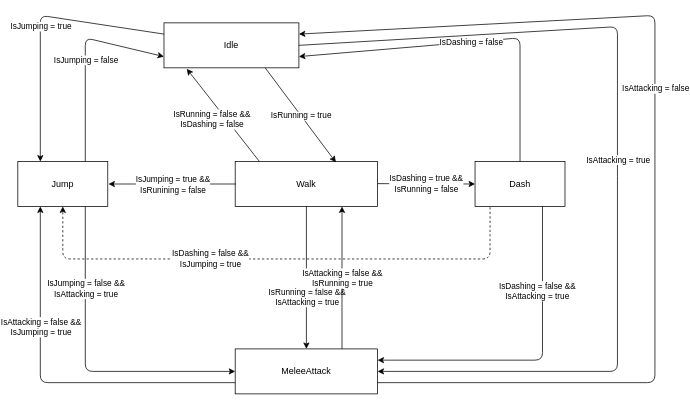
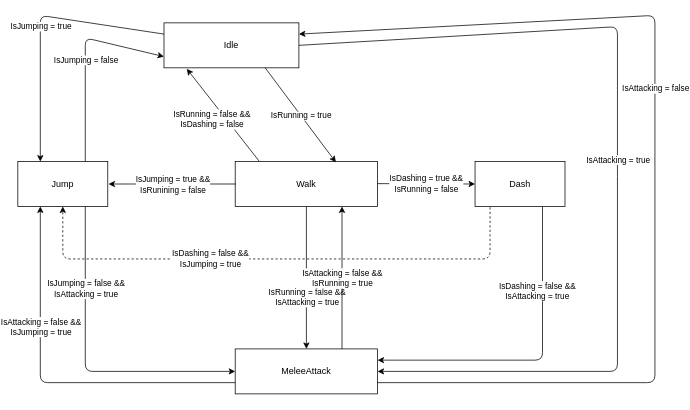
(414, 47) -> none
